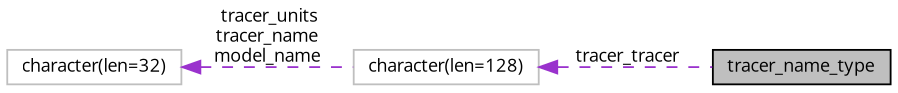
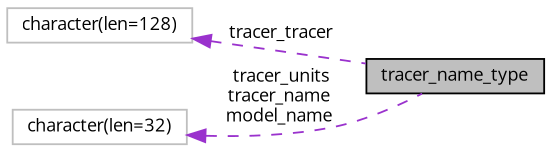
(277, 67) -> (317, 130)
